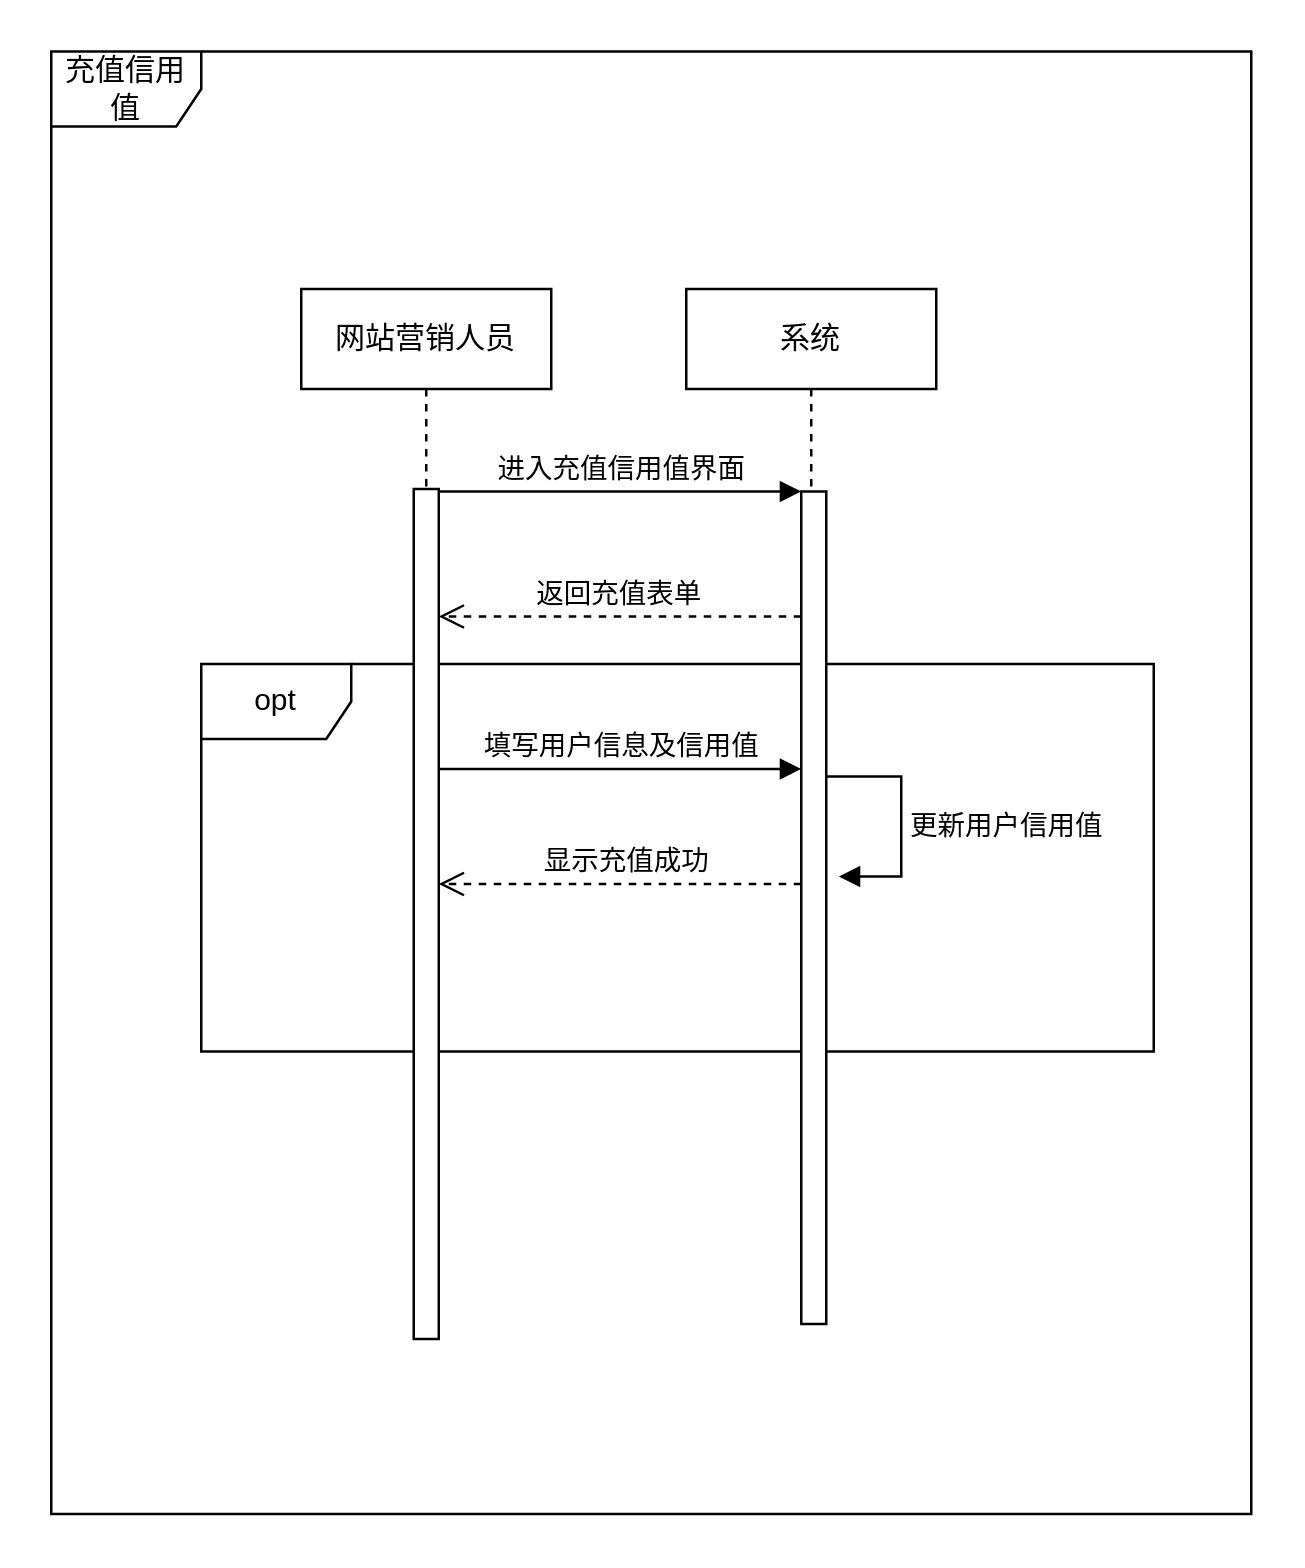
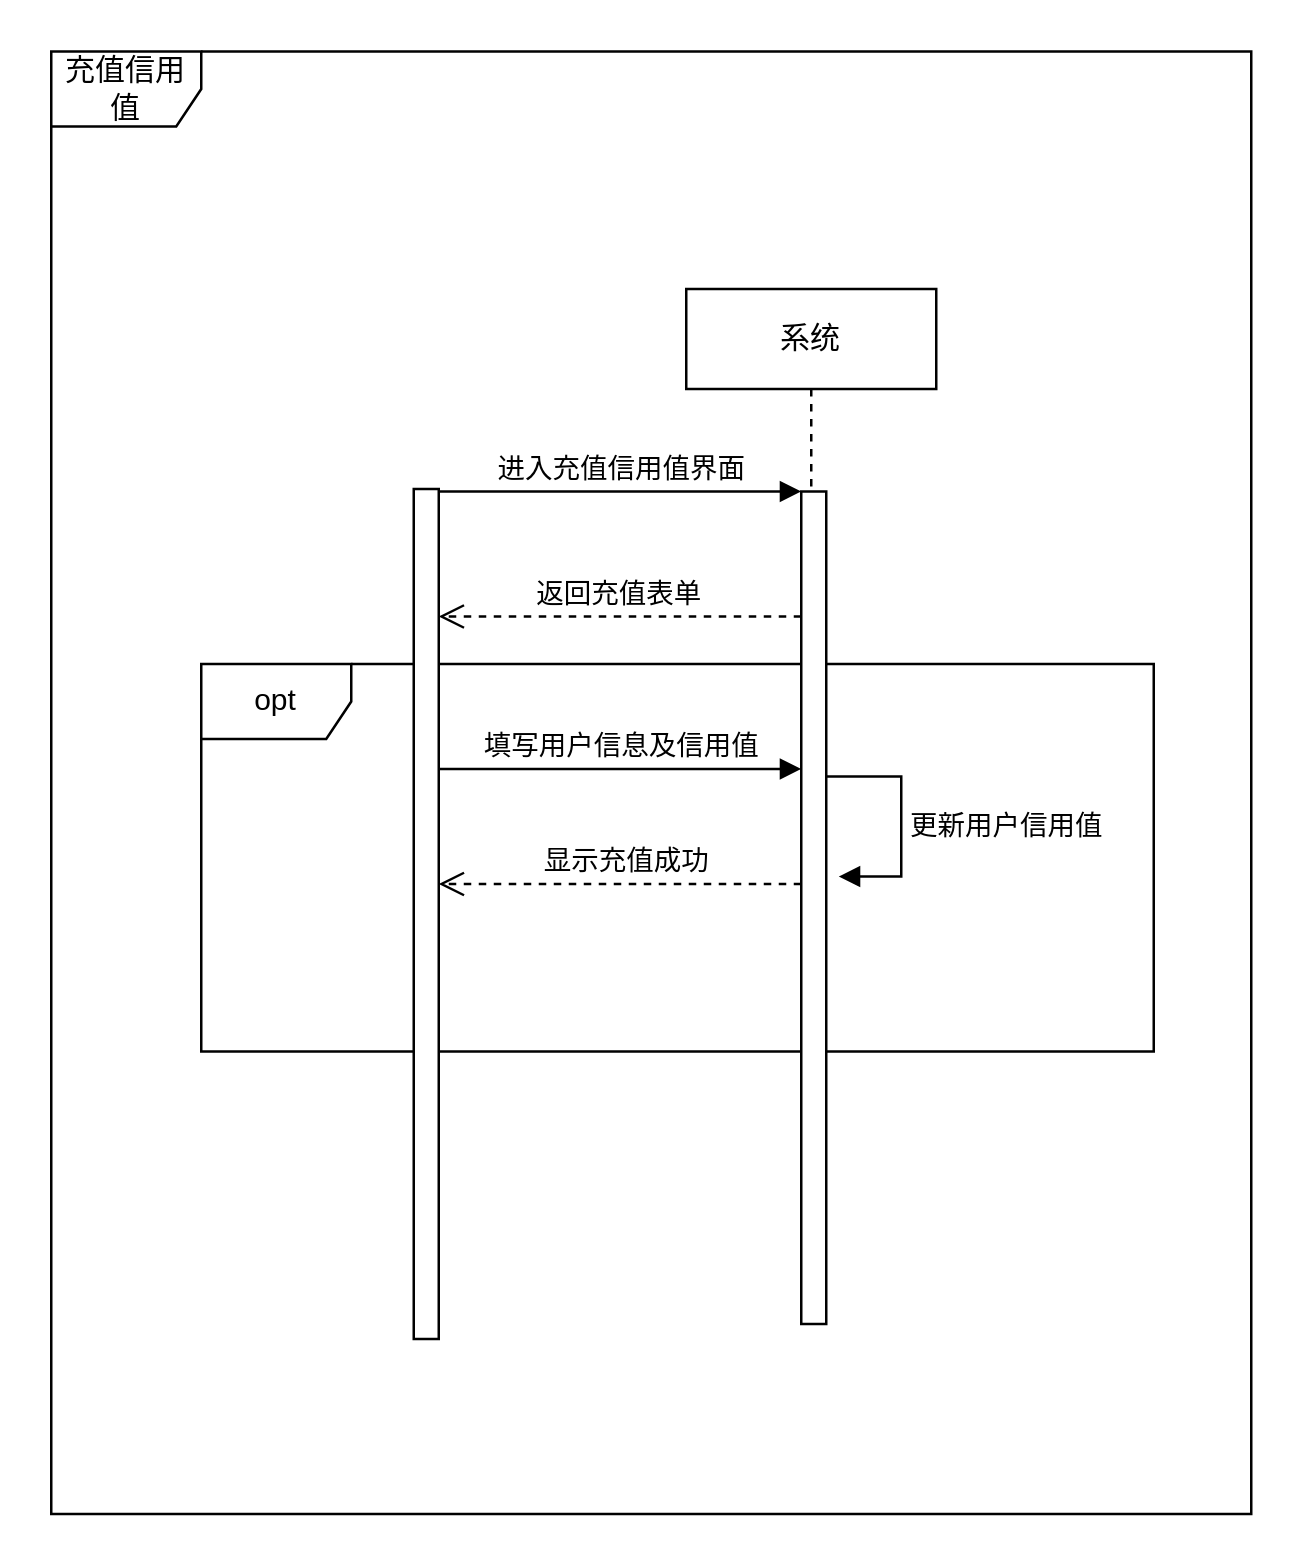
(426, 389) -> none
